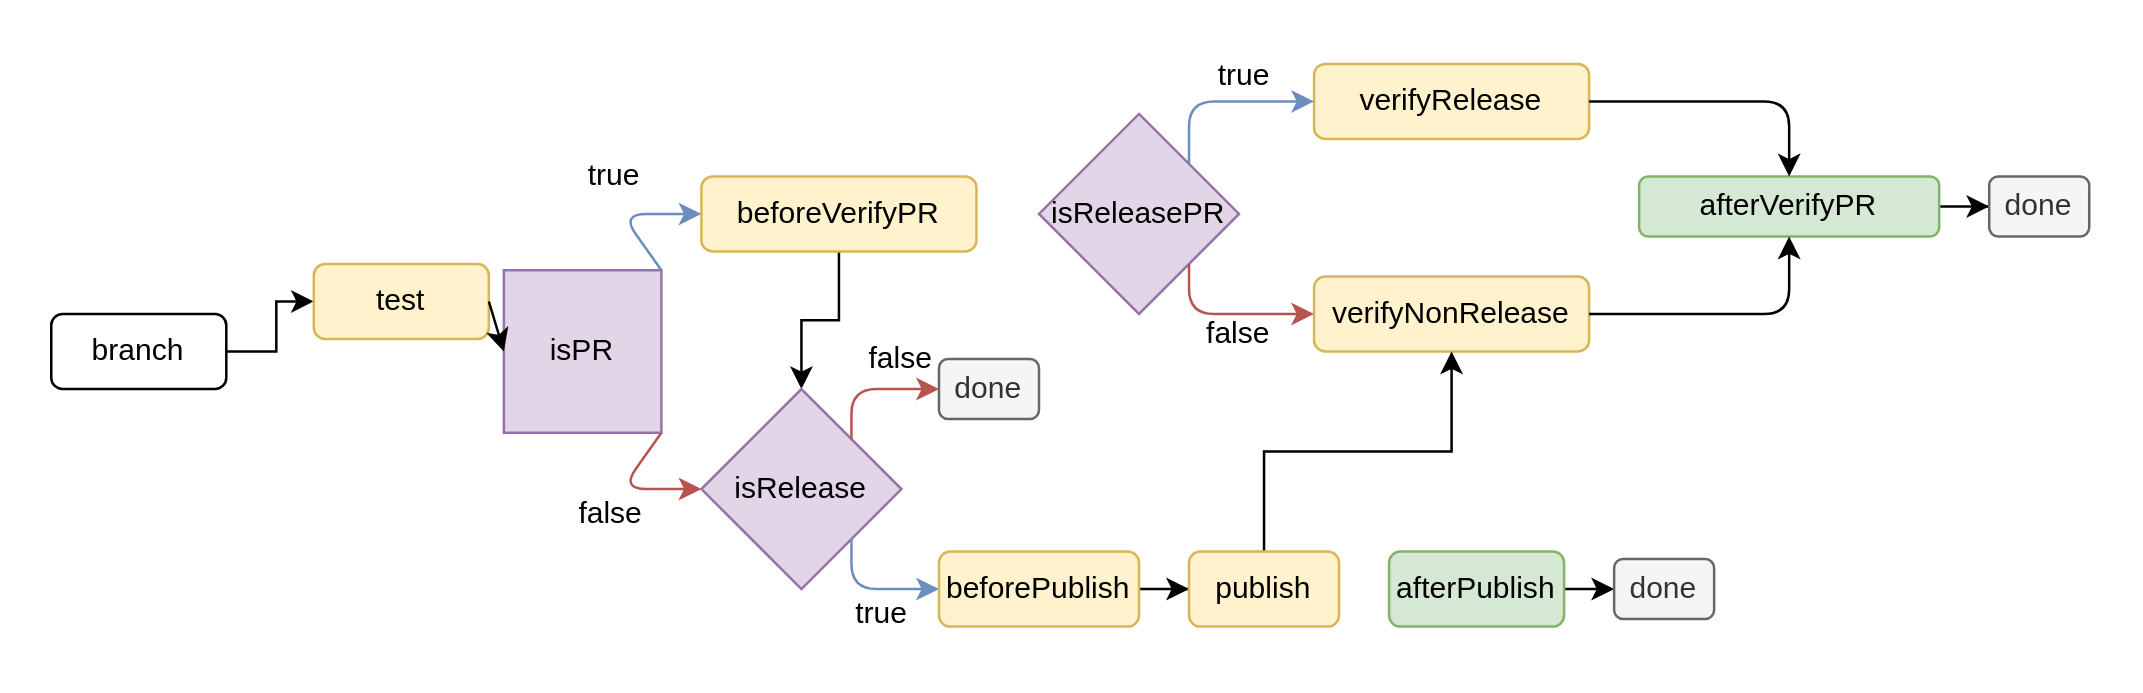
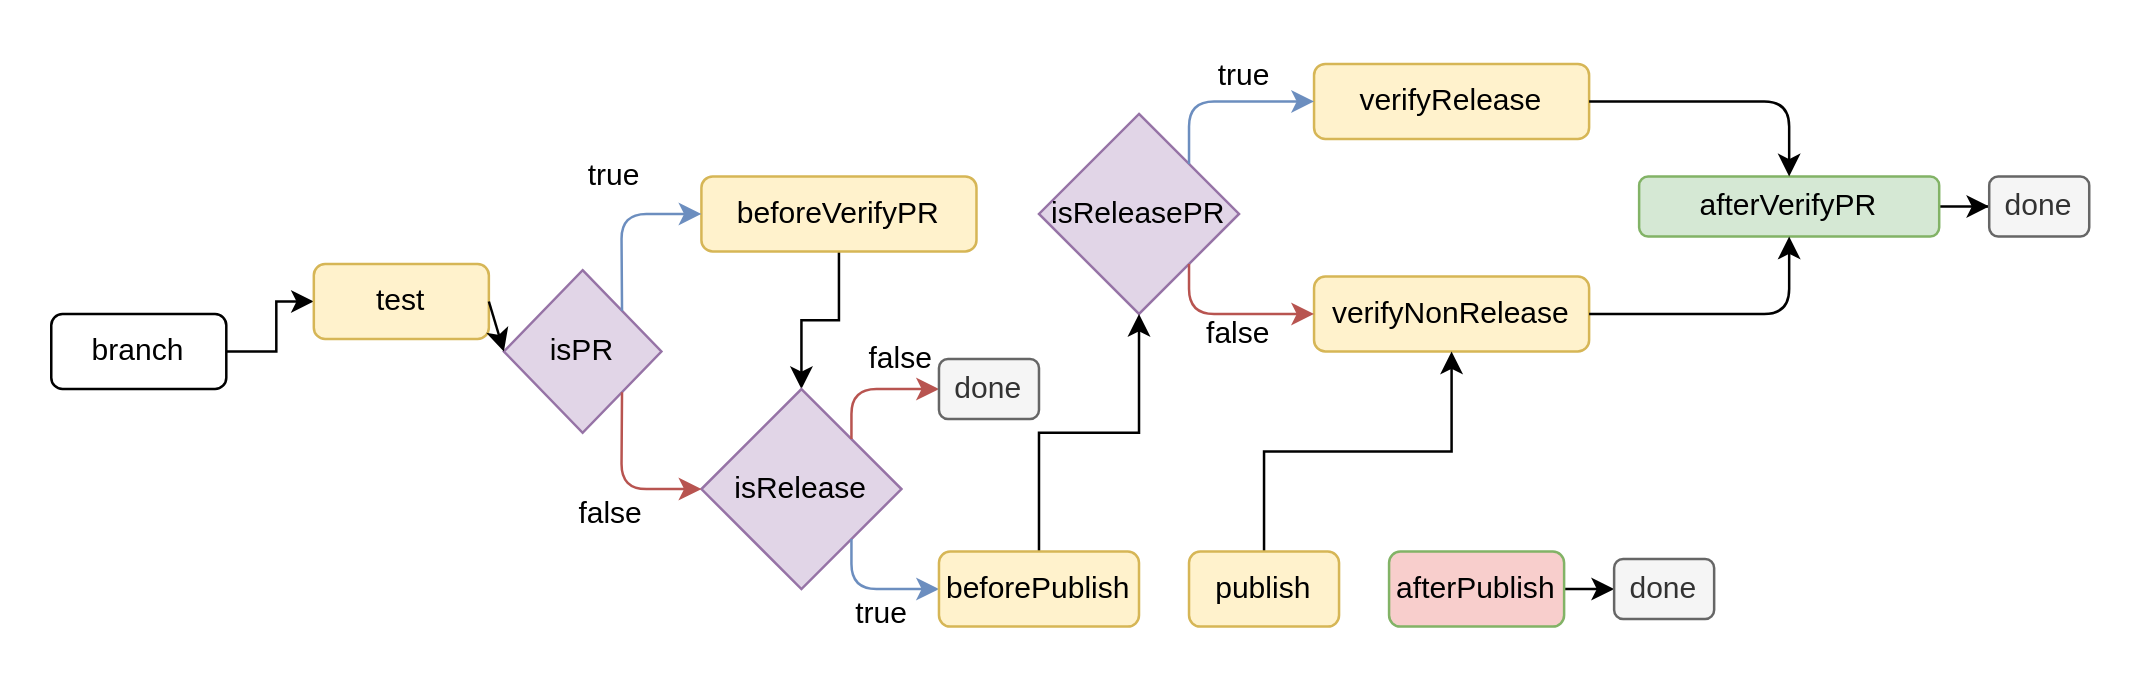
(583, 351) -> (583, 351)
(1172, 589) -> (1081, 433)
(1476, 589) -> (1476, 589)
